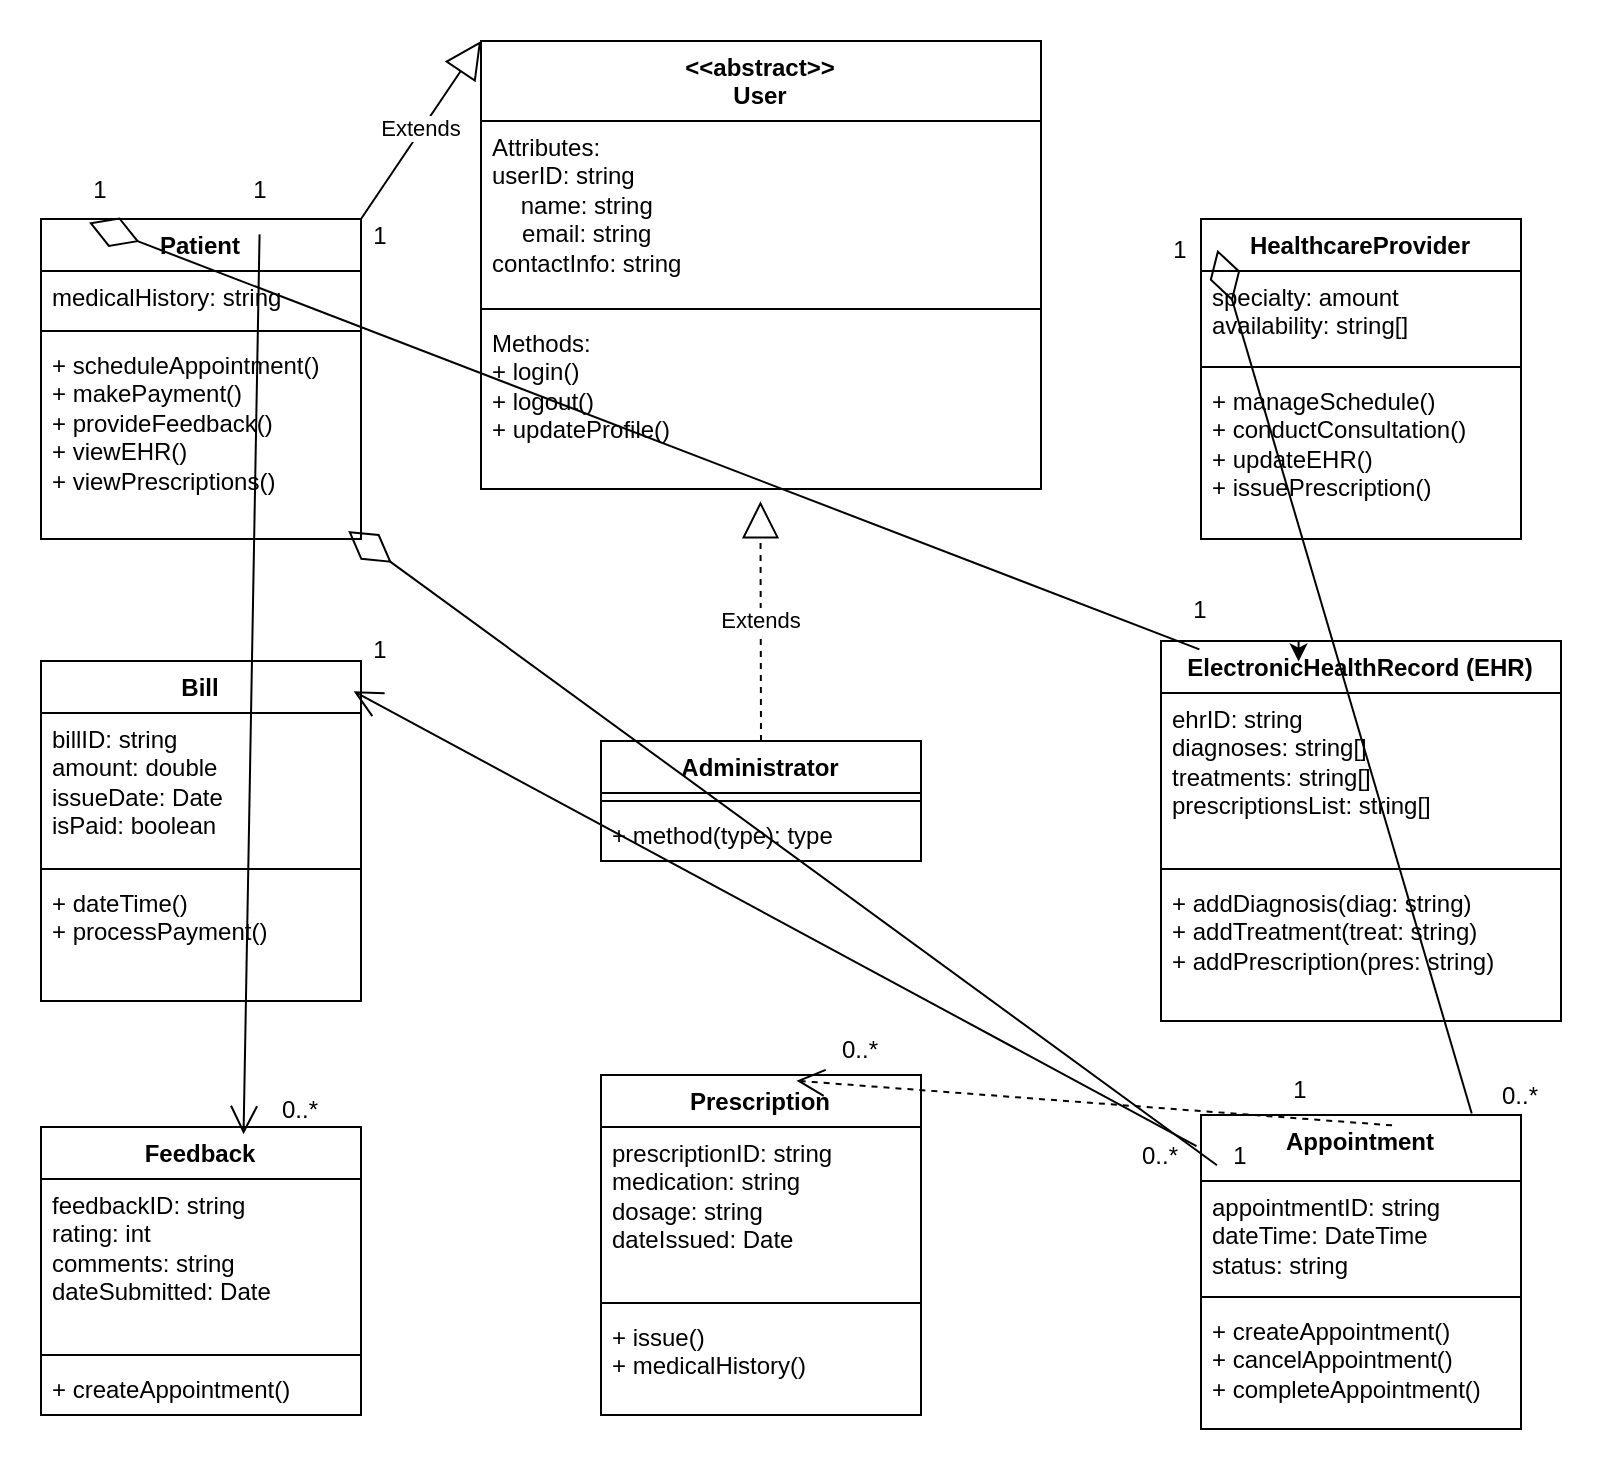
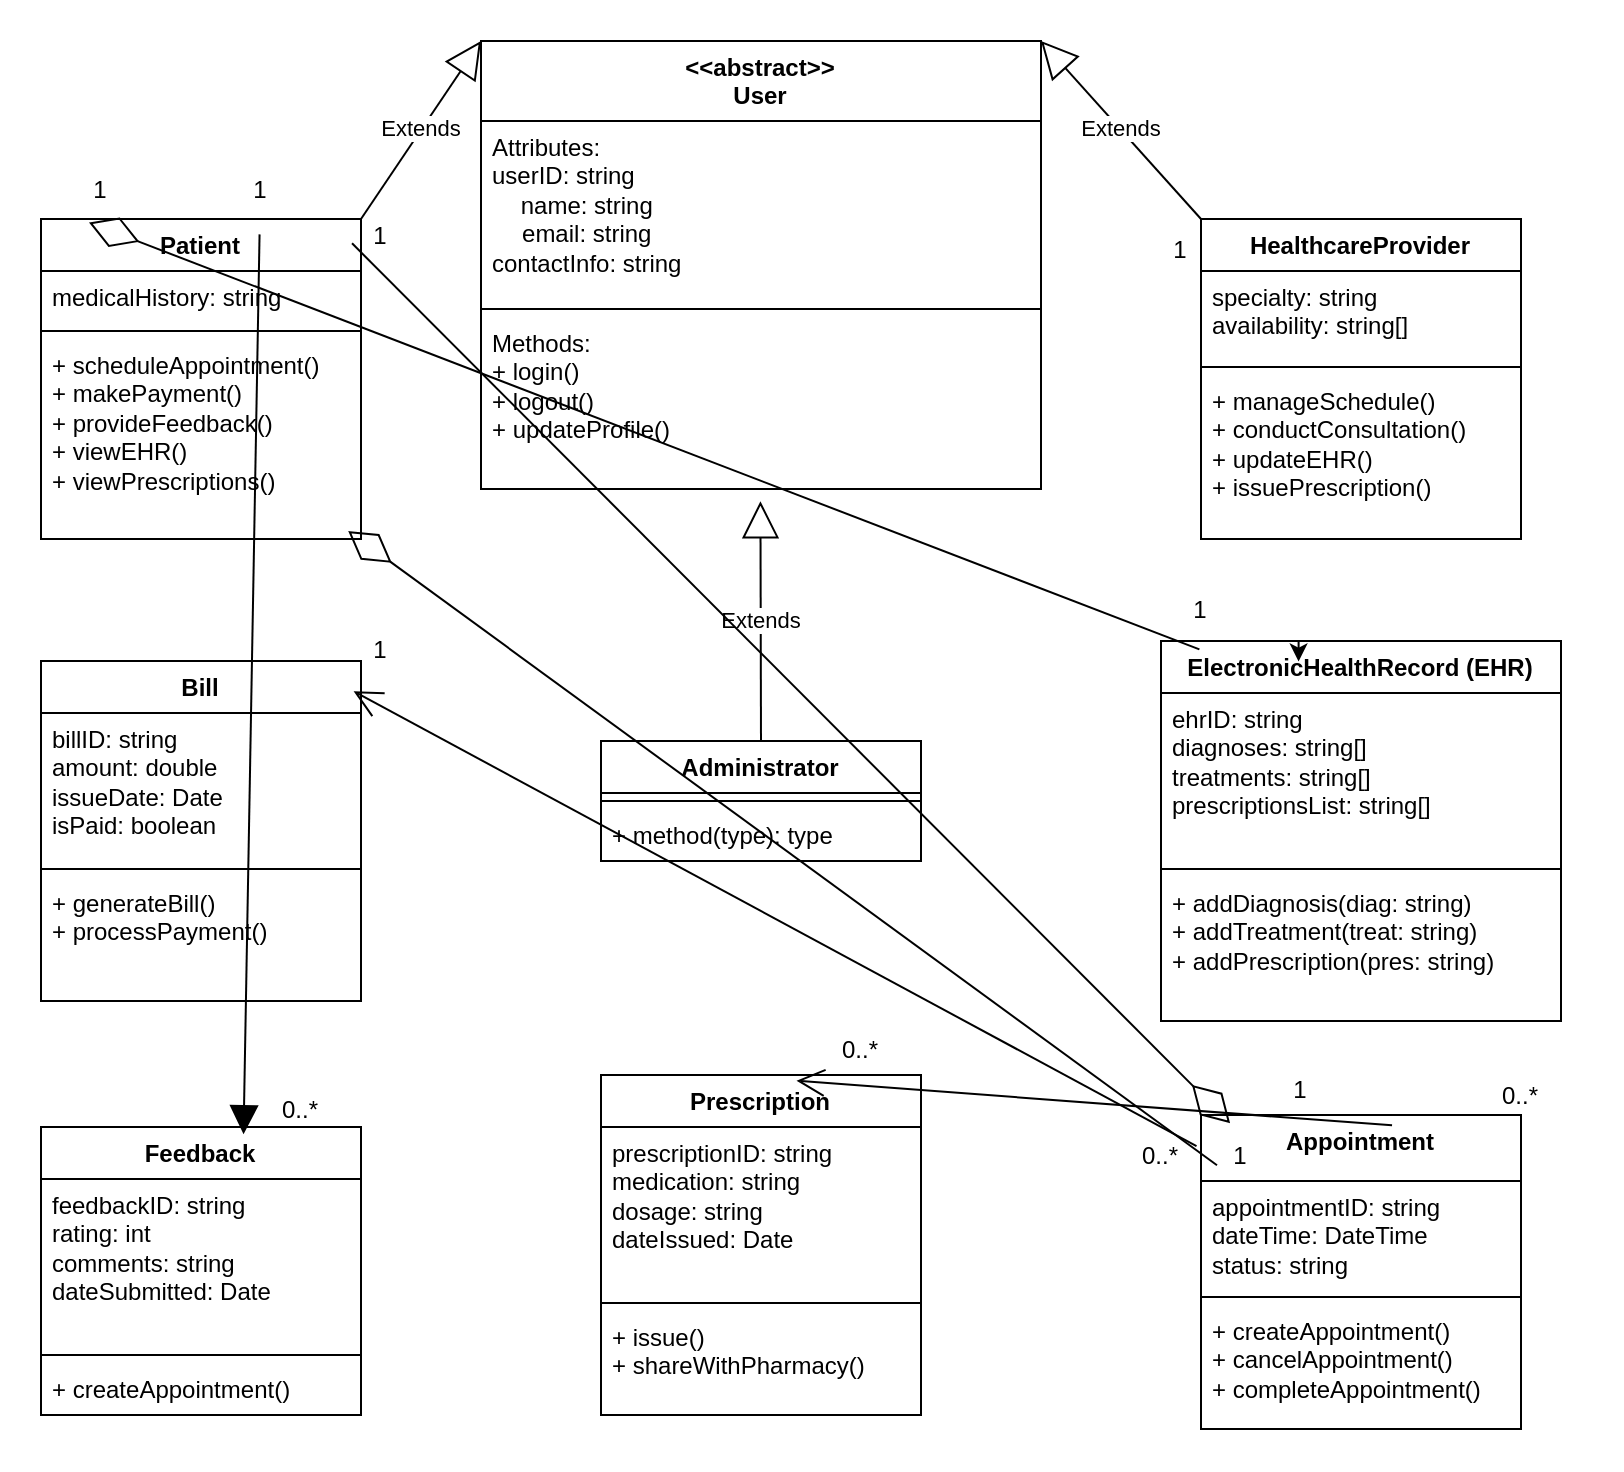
none -> (1133, 144)
(1336, 314) -> (1336, 314)
(761, 697) -> (761, 697)
(1388, 828) -> none
(171, 920) -> (171, 920)
none -> (1058, 951)
(959, 1093) -> (959, 1093)
(244, 1115) -> (244, 1104)
(721, 1354) -> (748, 1354)
